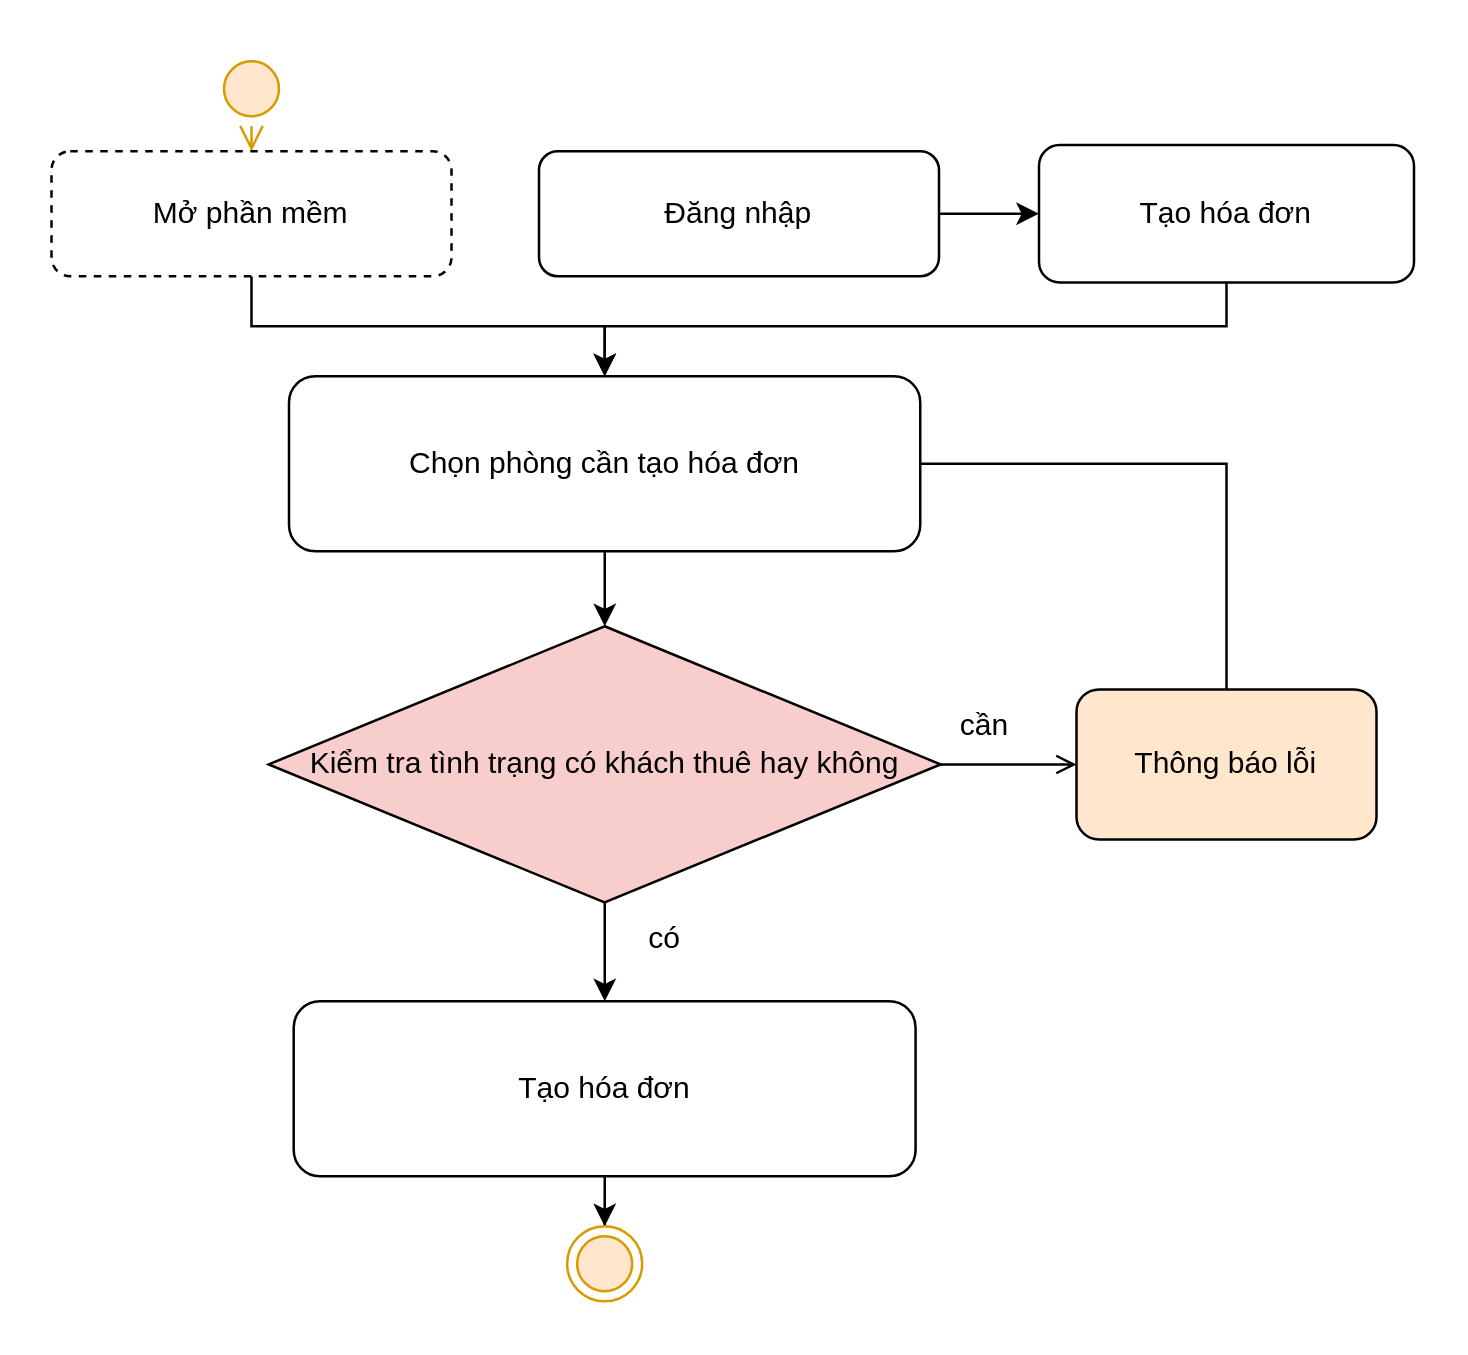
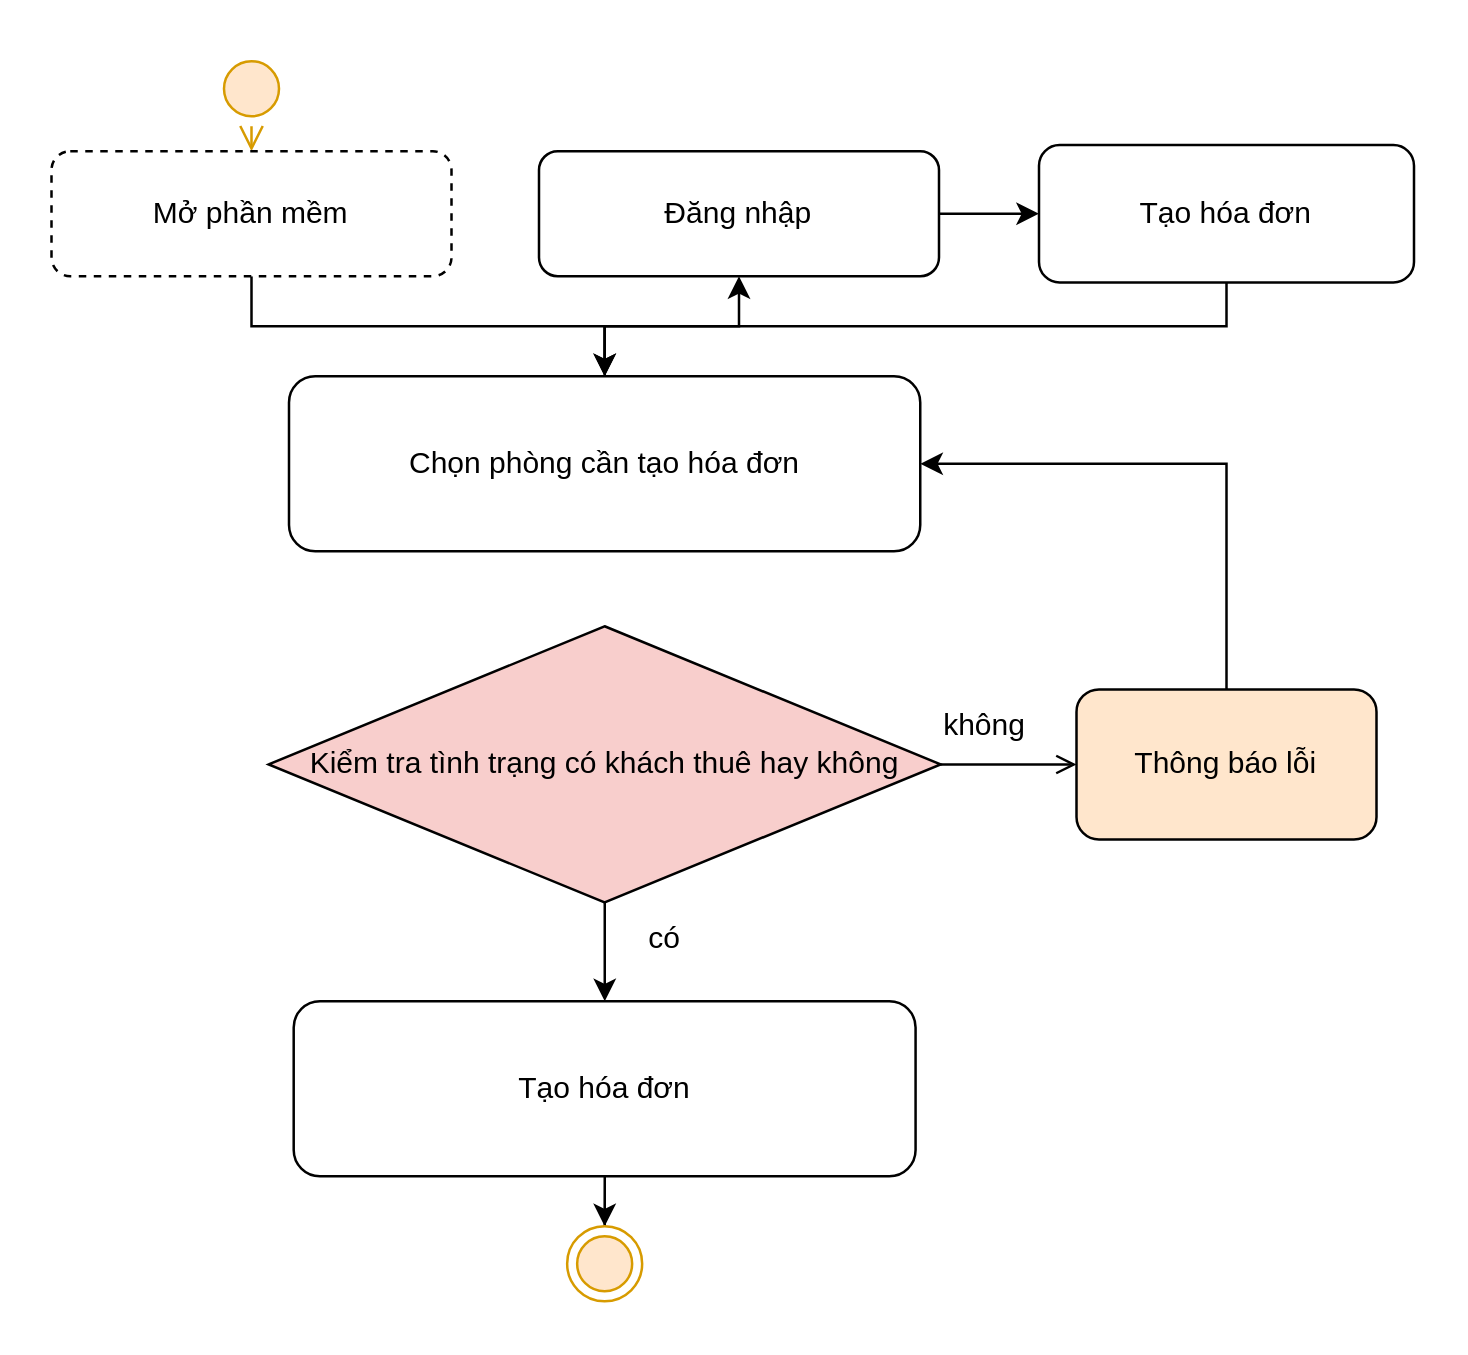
(931, 464) -> (938, 464)
(605, 580) -> (739, 307)
(985, 726) -> (985, 726)
